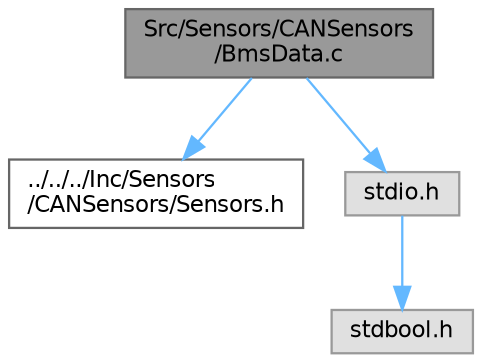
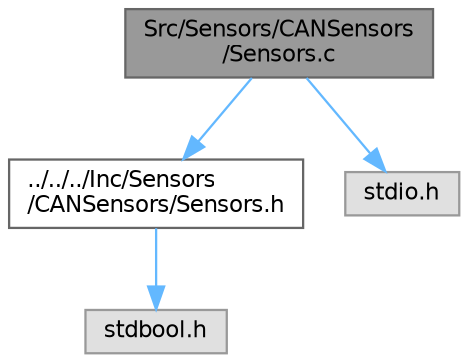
(279, 43) -> (279, 43)
(402, 251) -> (156, 257)
